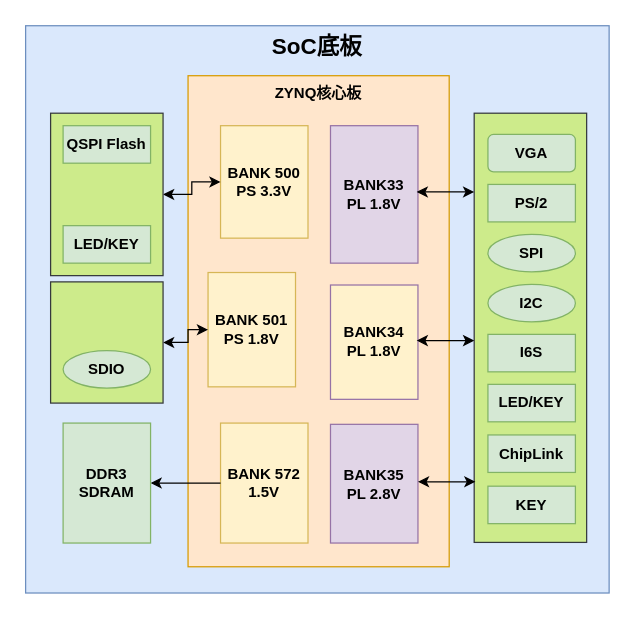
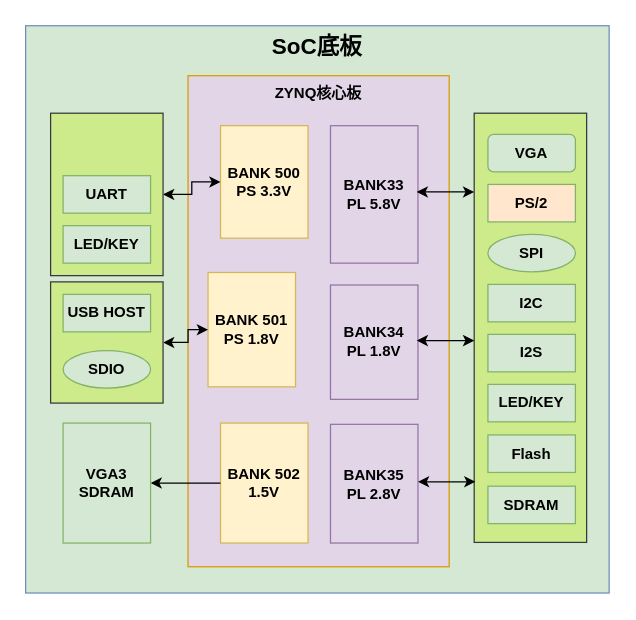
(318, 43) -> (318, 43)
(107, 144) -> none
none -> (107, 194)
(374, 194) -> (374, 194)
(532, 203) -> (532, 203)
(532, 303) -> (532, 303)
none -> (107, 313)
(319, 321) -> (319, 321)
(374, 342) -> (374, 342)
(532, 353) -> (532, 353)
(532, 454) -> (532, 454)
(107, 483) -> (107, 483)
(264, 483) -> (264, 483)
(532, 506) -> (532, 506)
